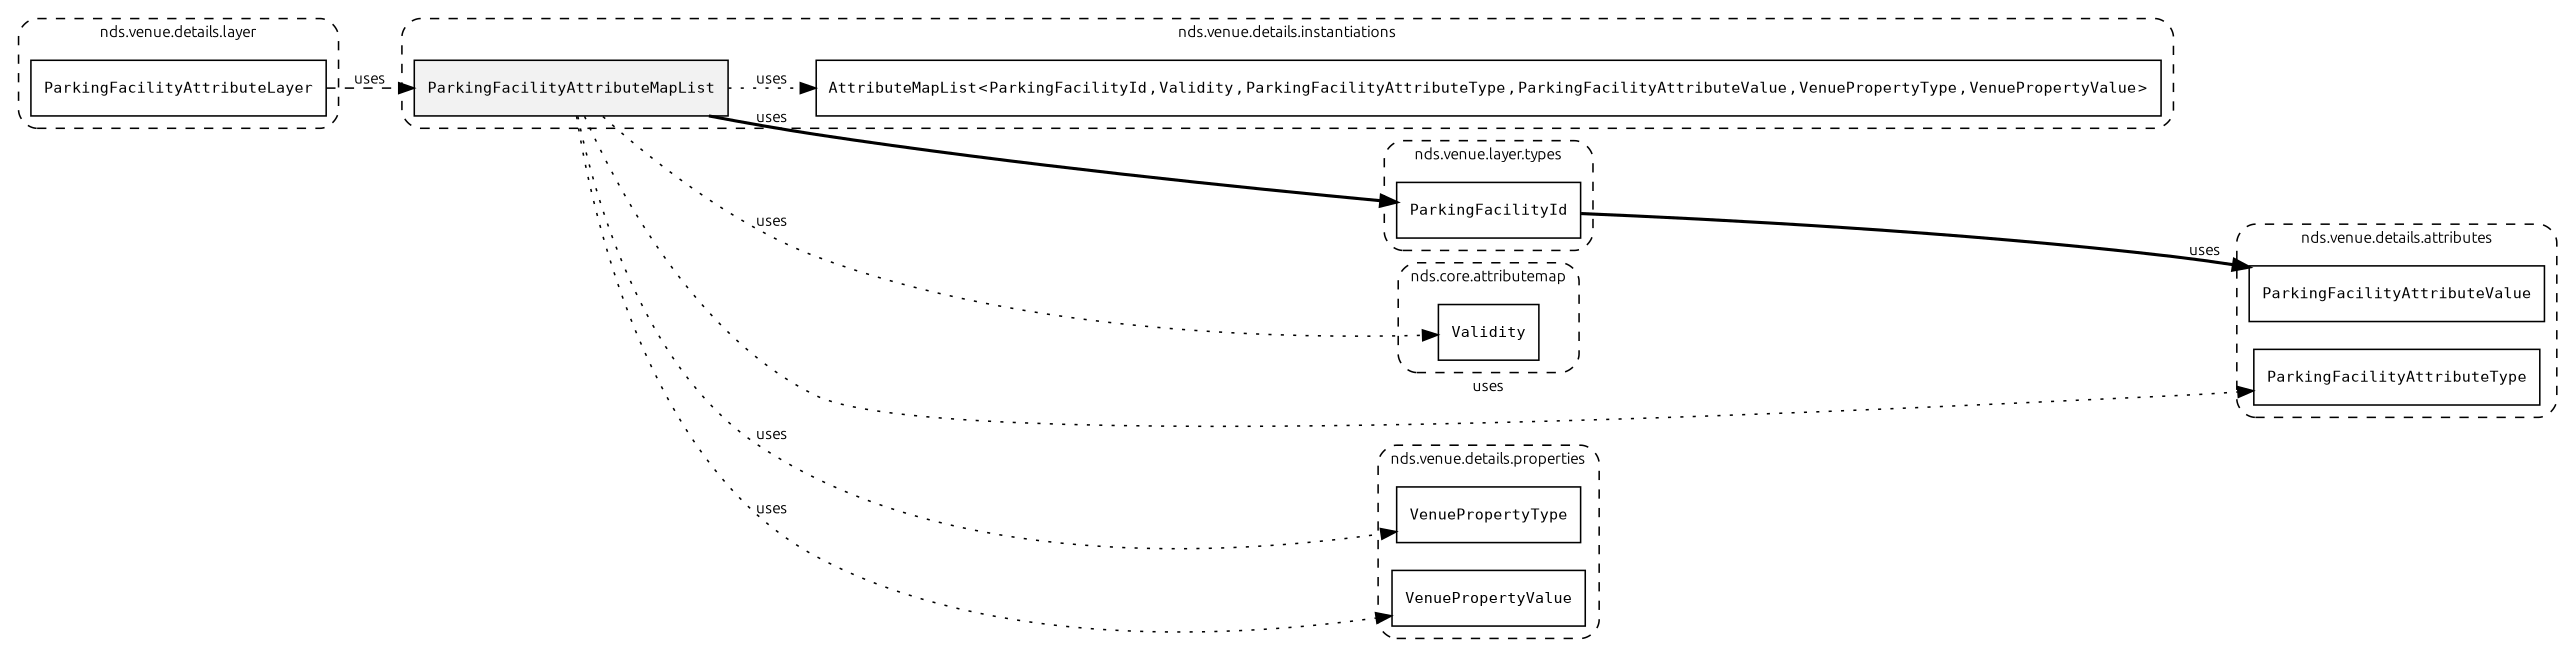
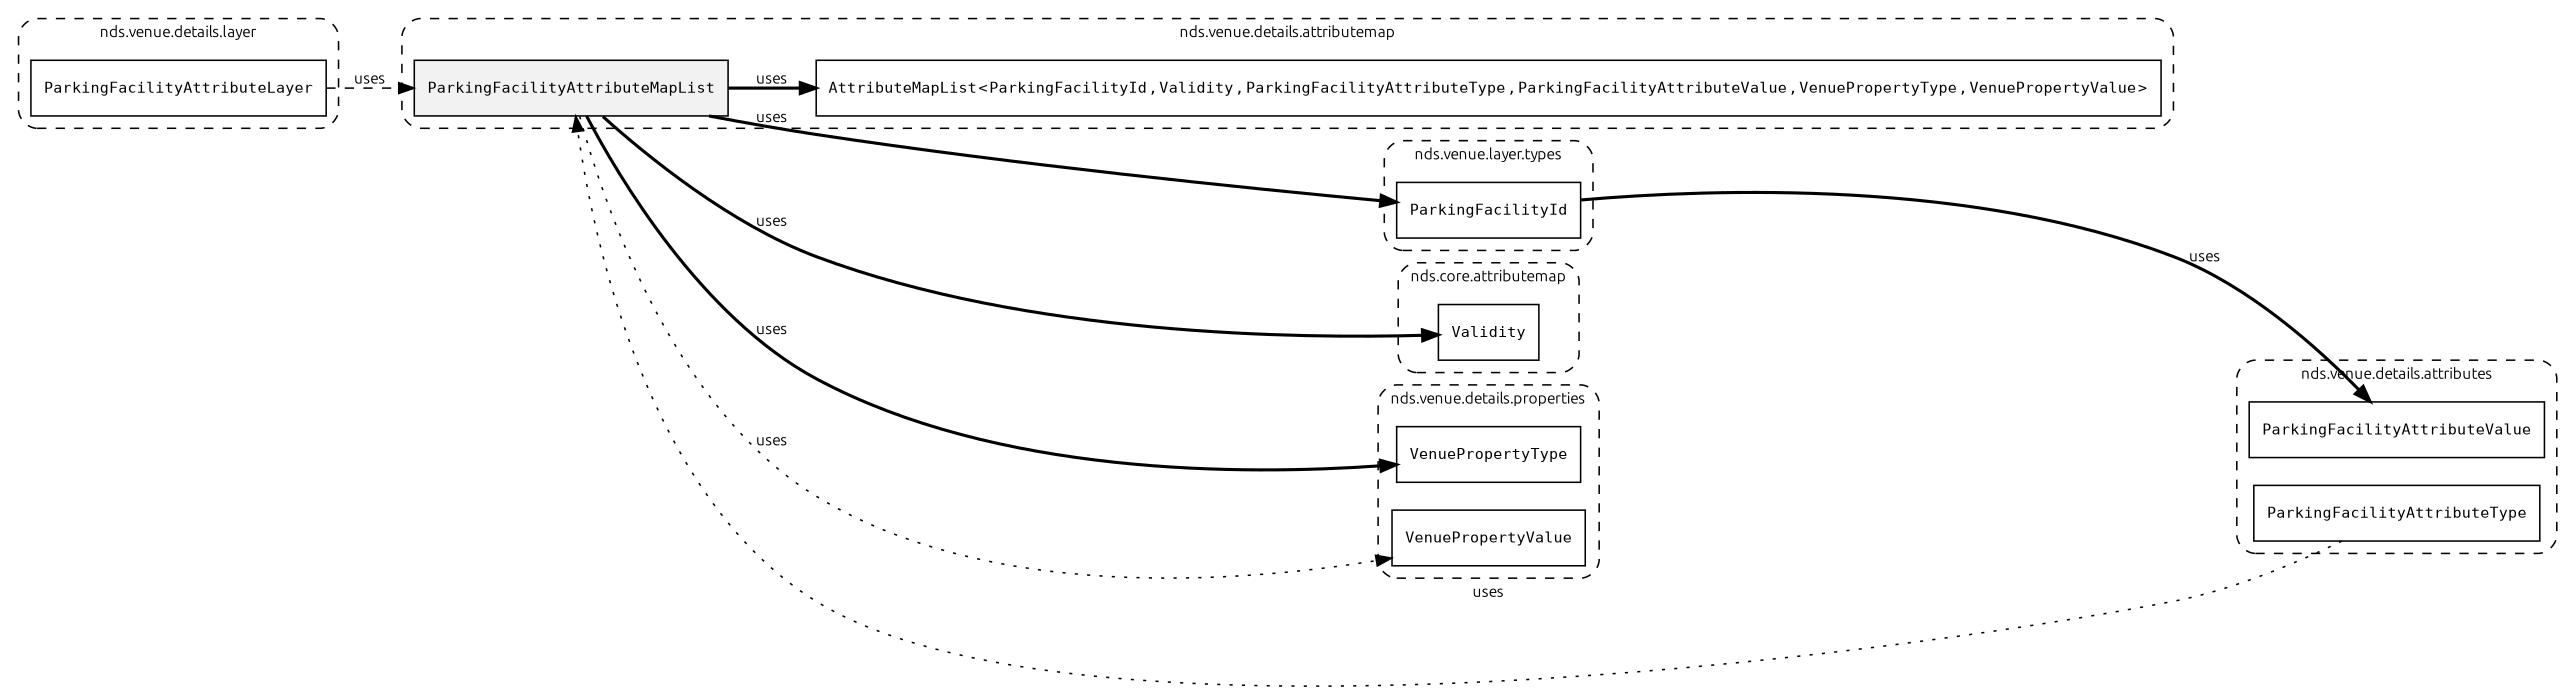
(1288, 33) -> (1288, 33)
(764, 88) -> (764, 88)
(989, 304) -> (989, 304)
(1341, 425) -> (1310, 685)
(874, 501) -> (920, 421)
